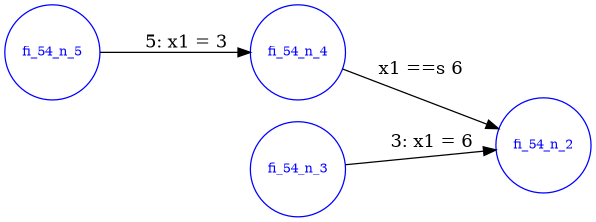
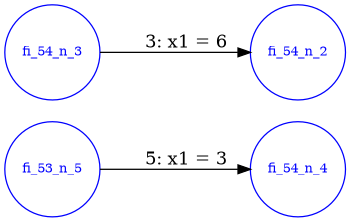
(52, 52) -> (52, 169)
(415, 97) -> none
